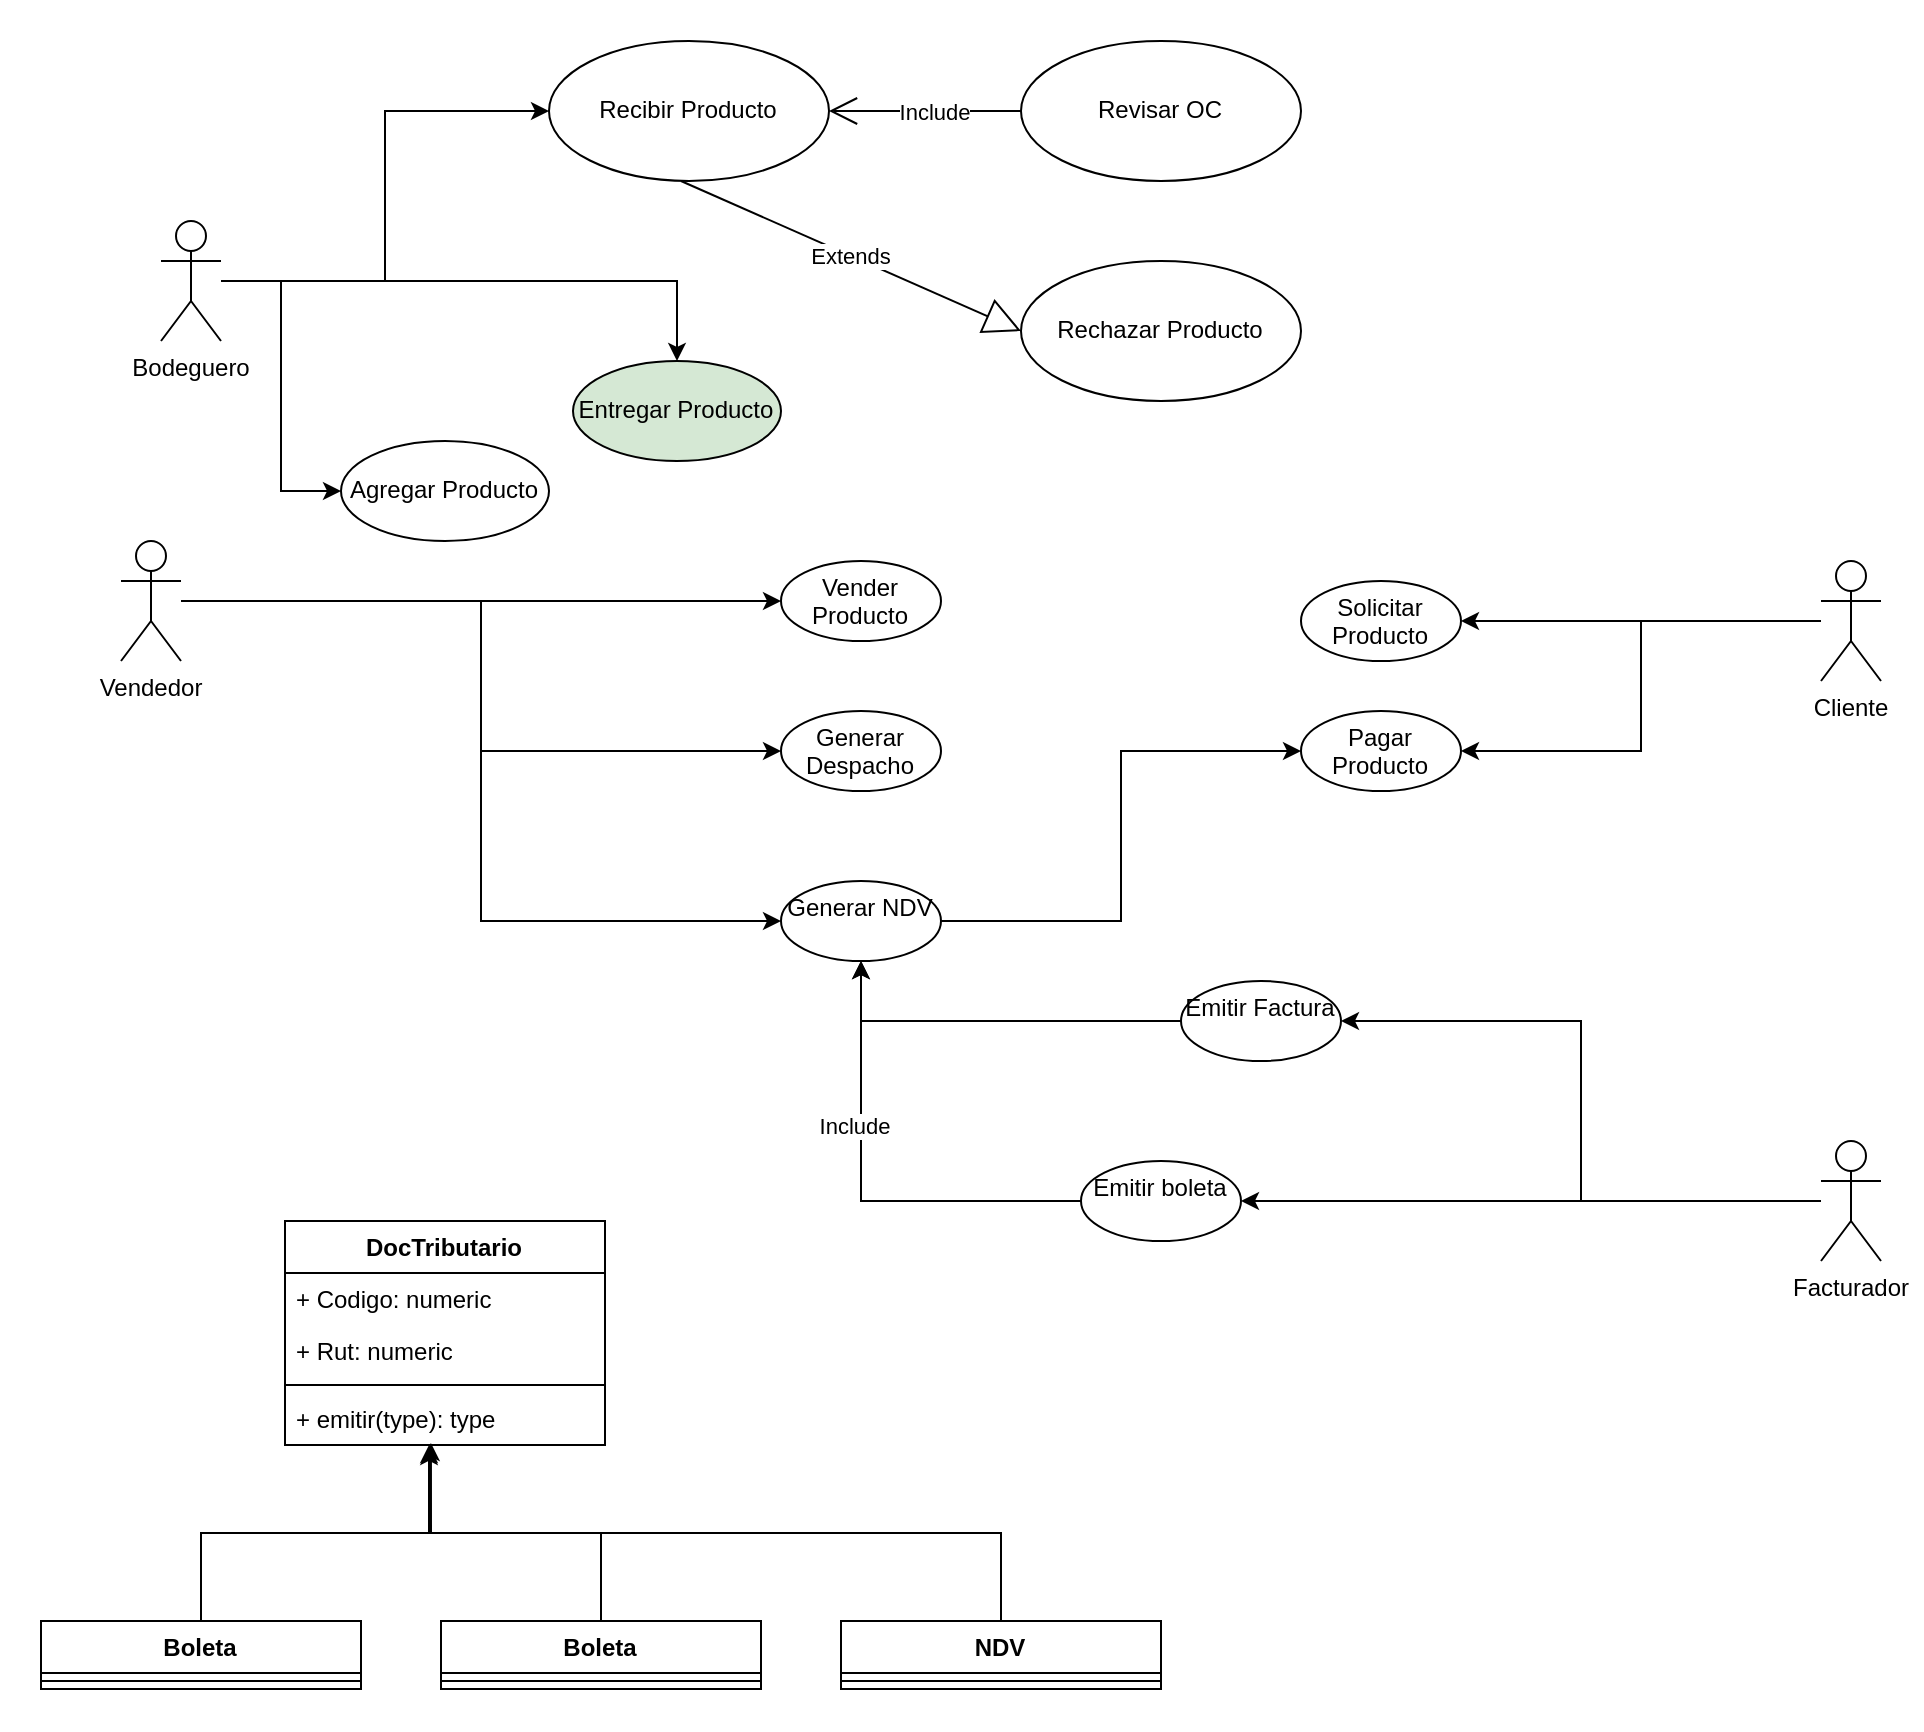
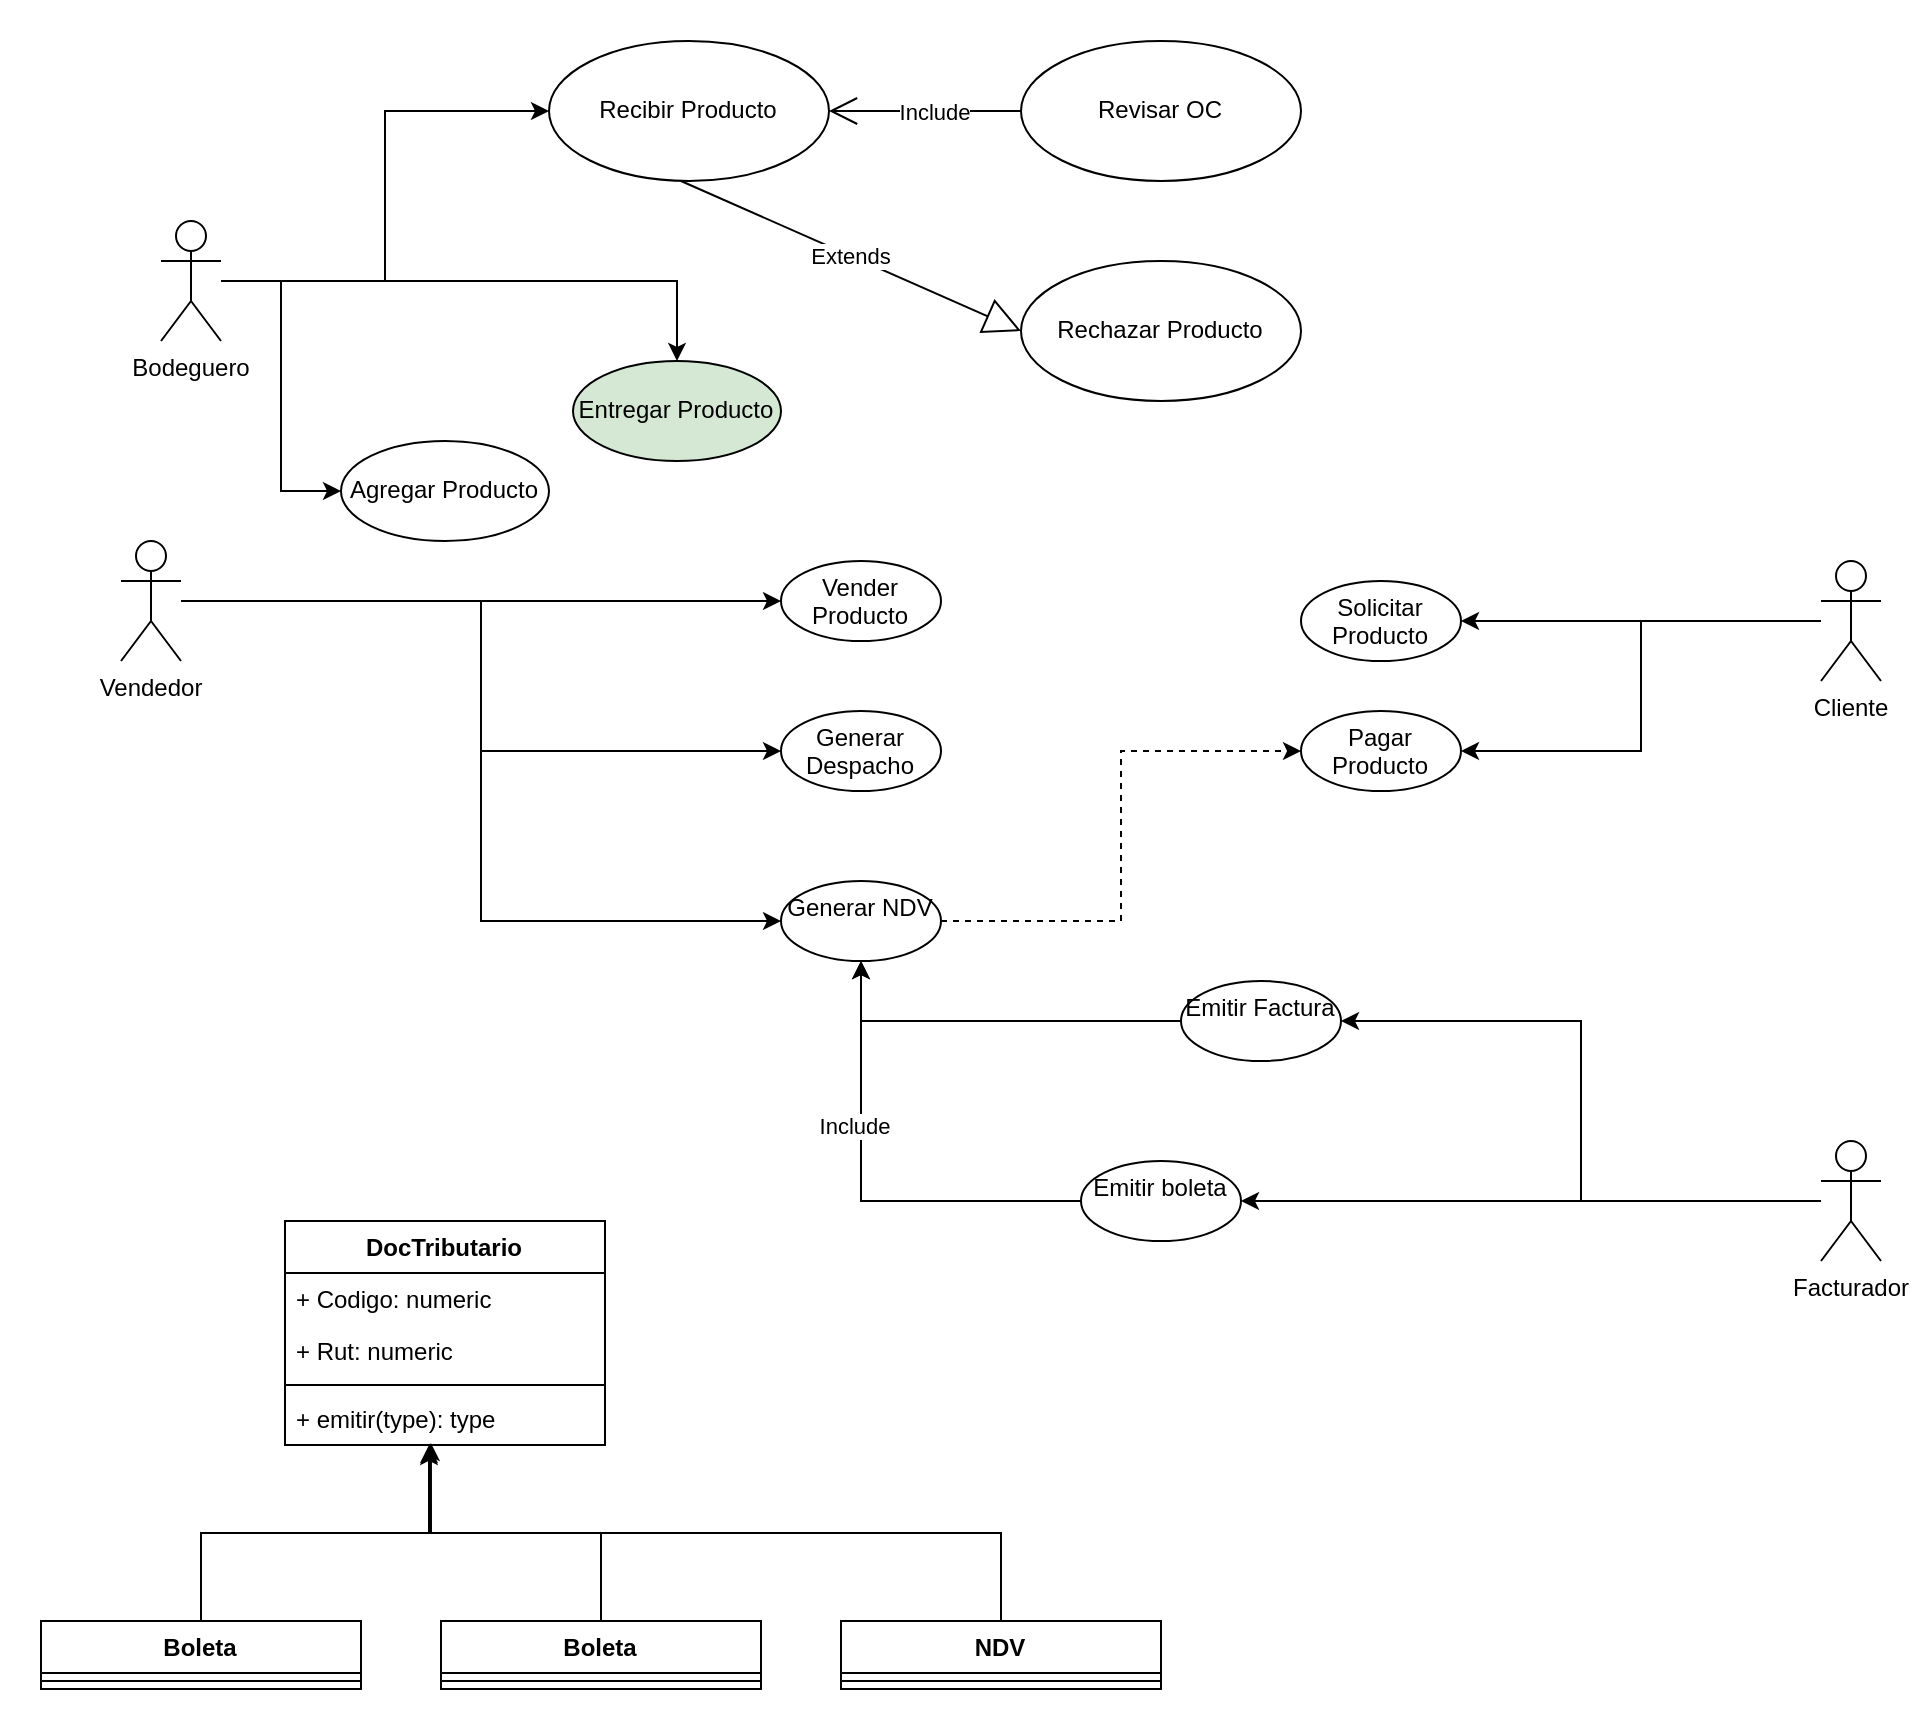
(1121, 841) -> (1121, 841)
